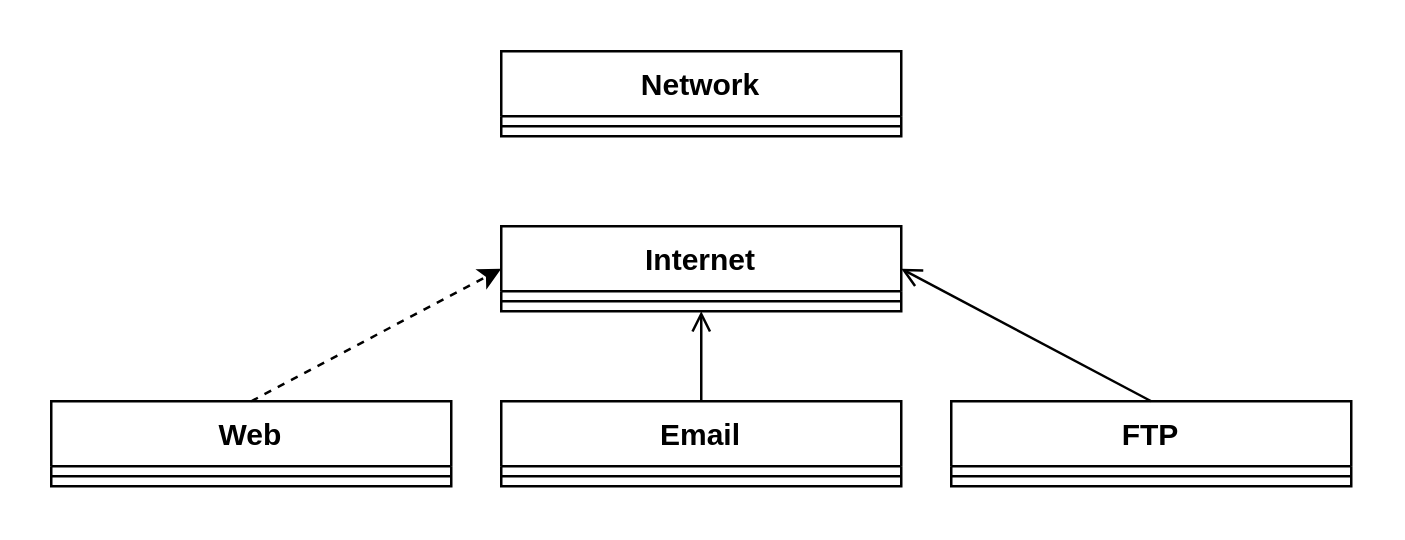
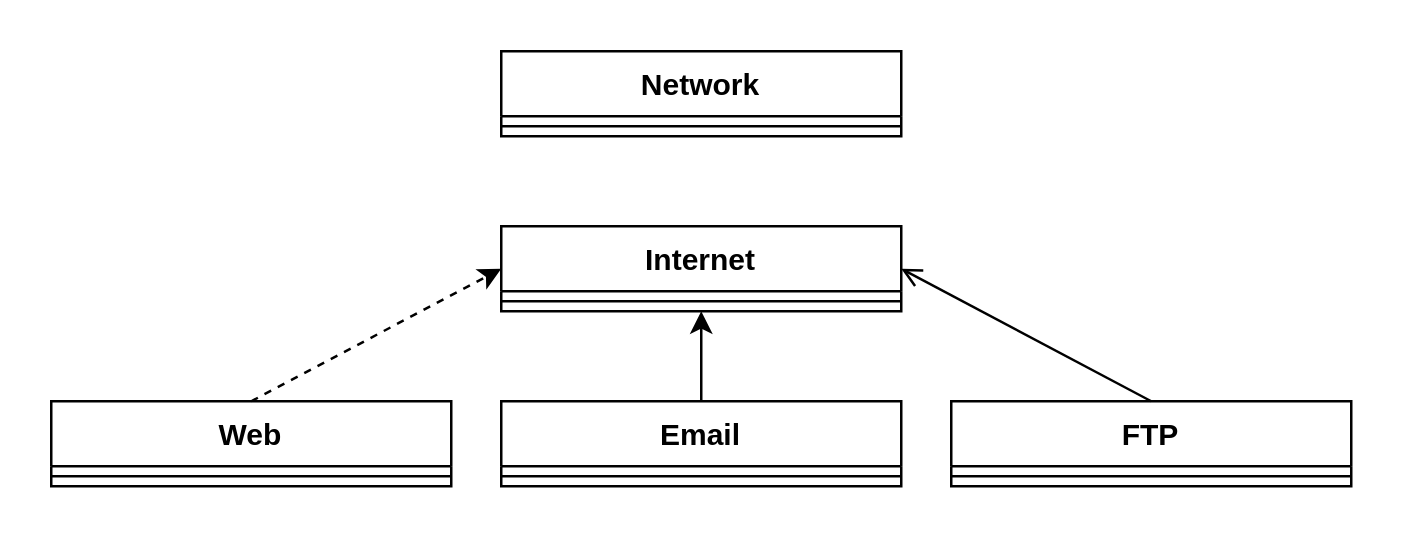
(701, 325) -> (701, 329)
